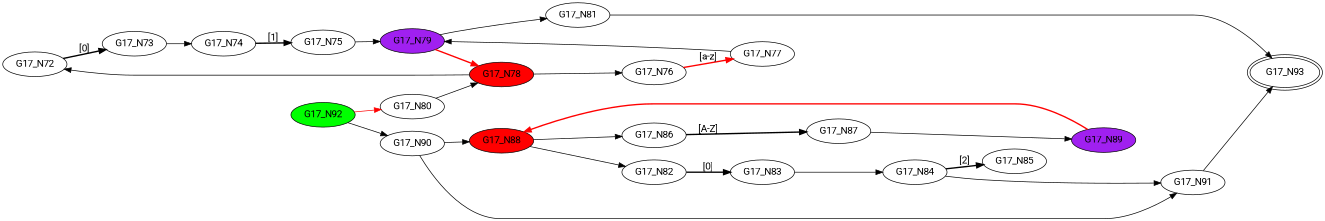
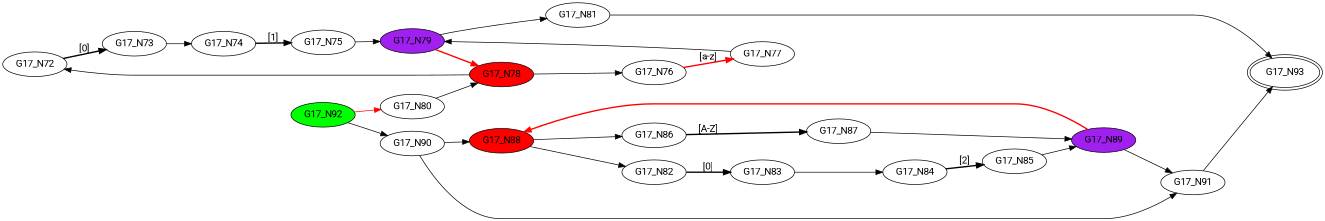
none -> (1056, 151)
(1050, 182) -> (1145, 160)
